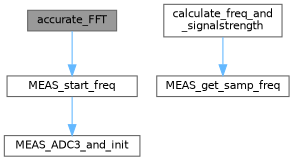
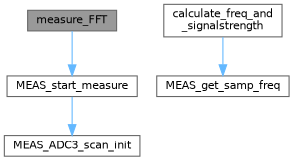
(72, 21) -> (72, 21)
(72, 86) -> (72, 86)
(72, 146) -> (72, 146)
